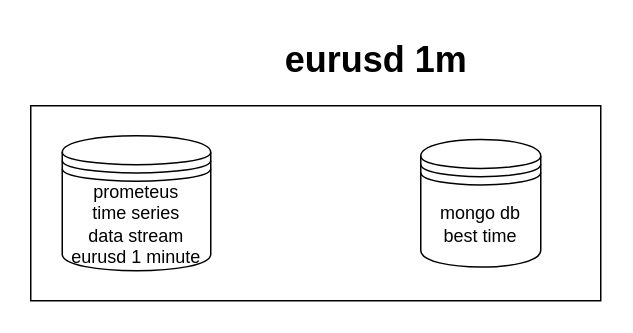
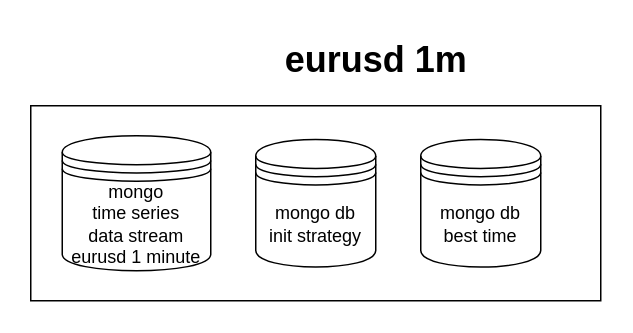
none -> (316, 203)
(137, 224) -> (137, 224)
